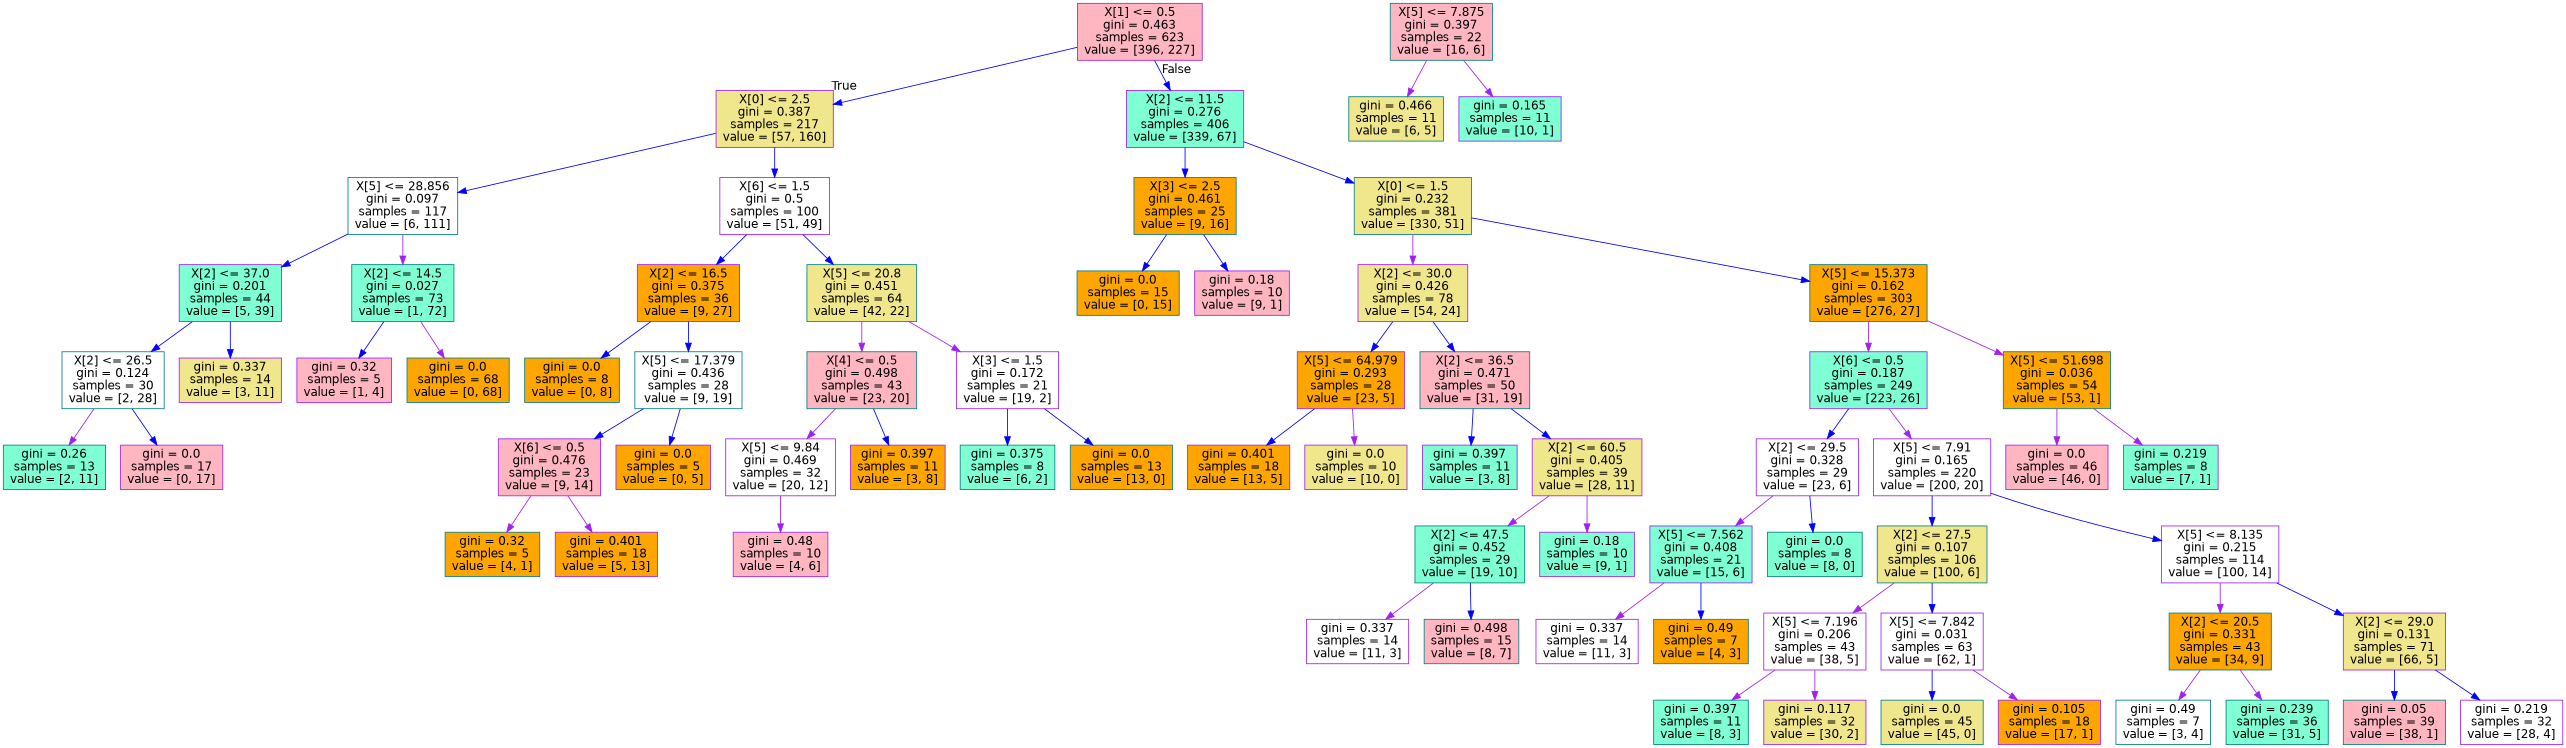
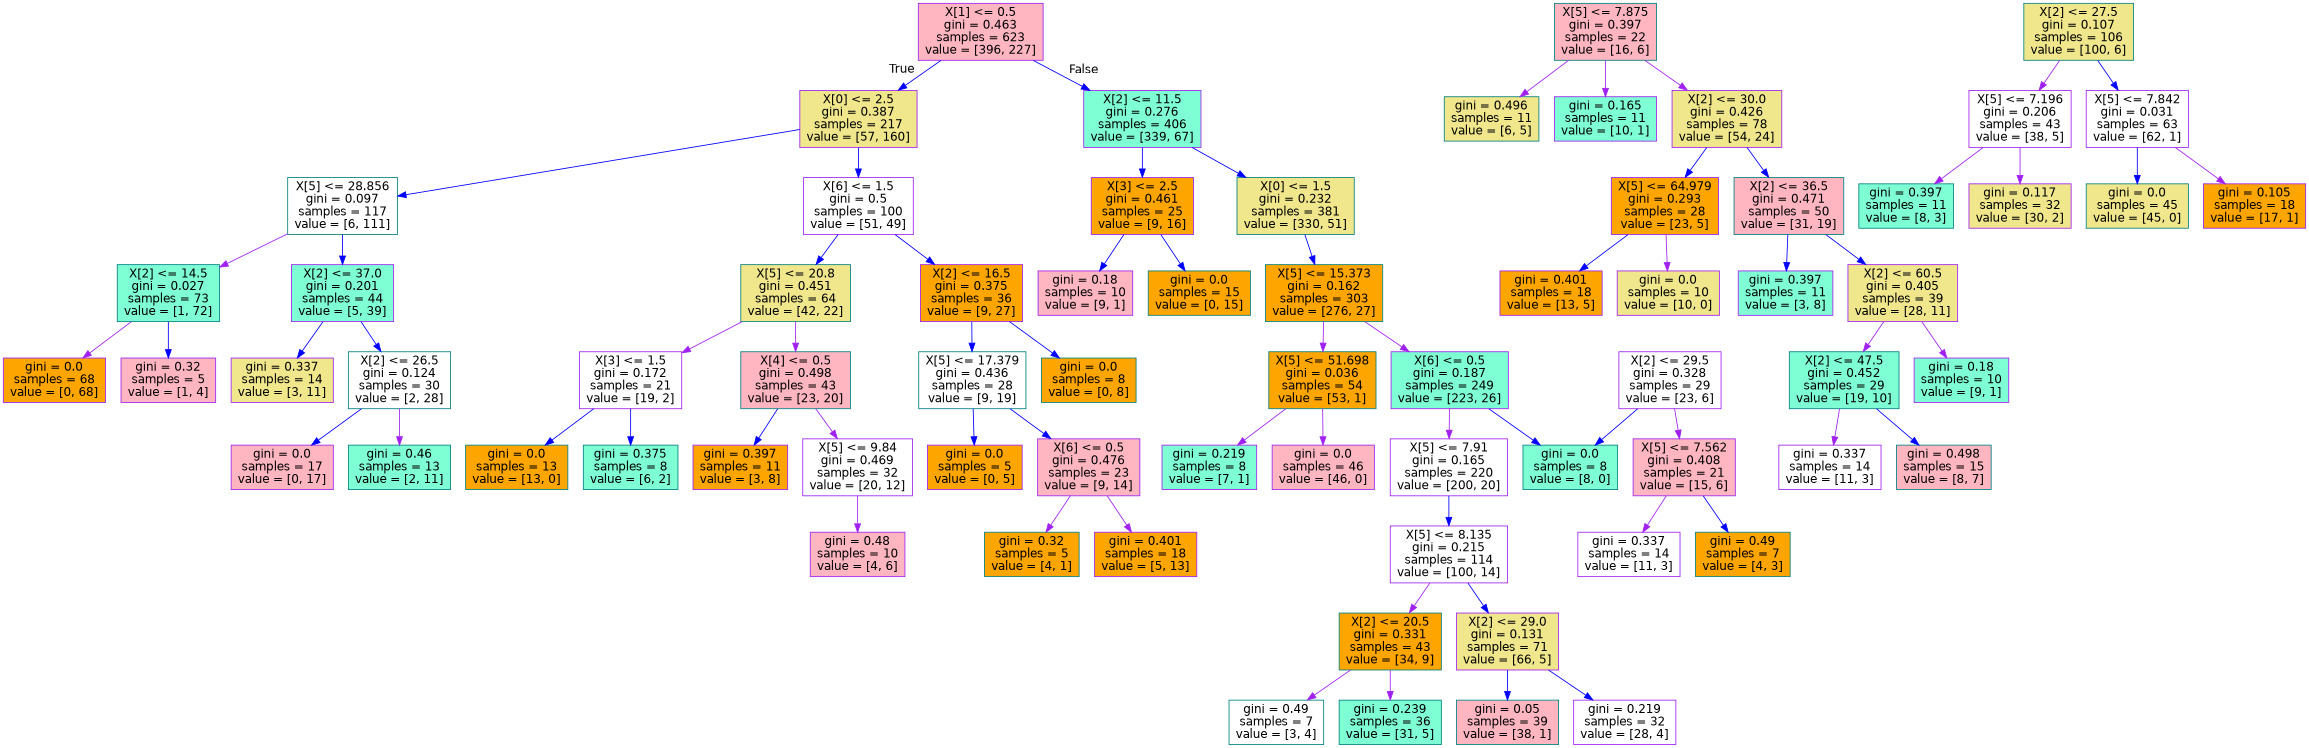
(1396, 119) -> (1492, 119)
(1185, 206) -> (1142, 206)
(1413, 245) -> (1663, 73)
(458, 380) -> (54, 380)
(1840, 420) -> (1511, 424)
(54, 467) -> (399, 467)
(1932, 507) -> none
(1701, 554) -> (1684, 467)
